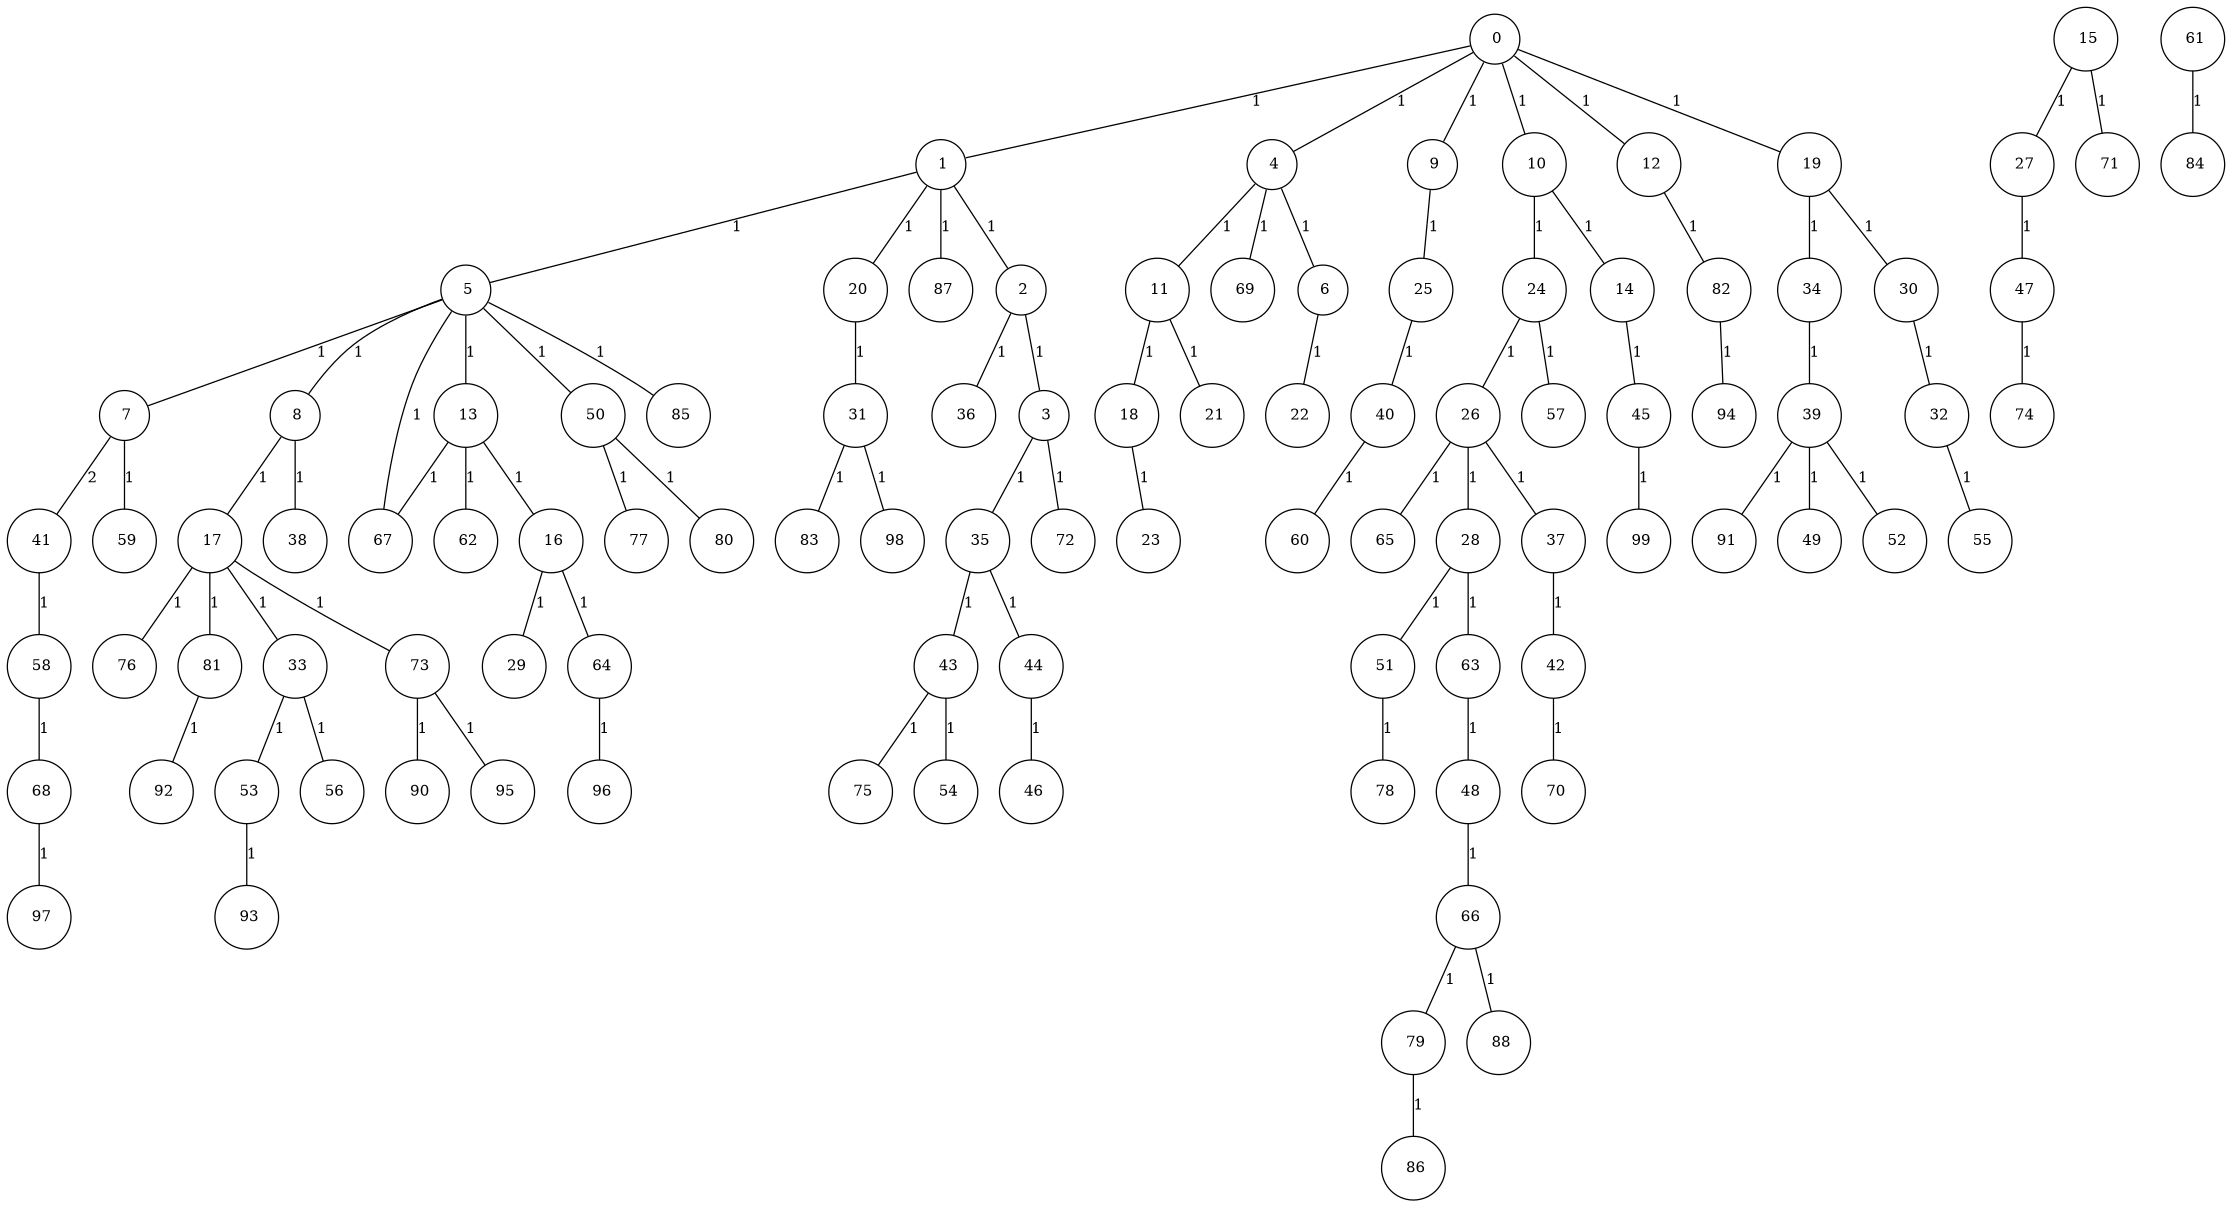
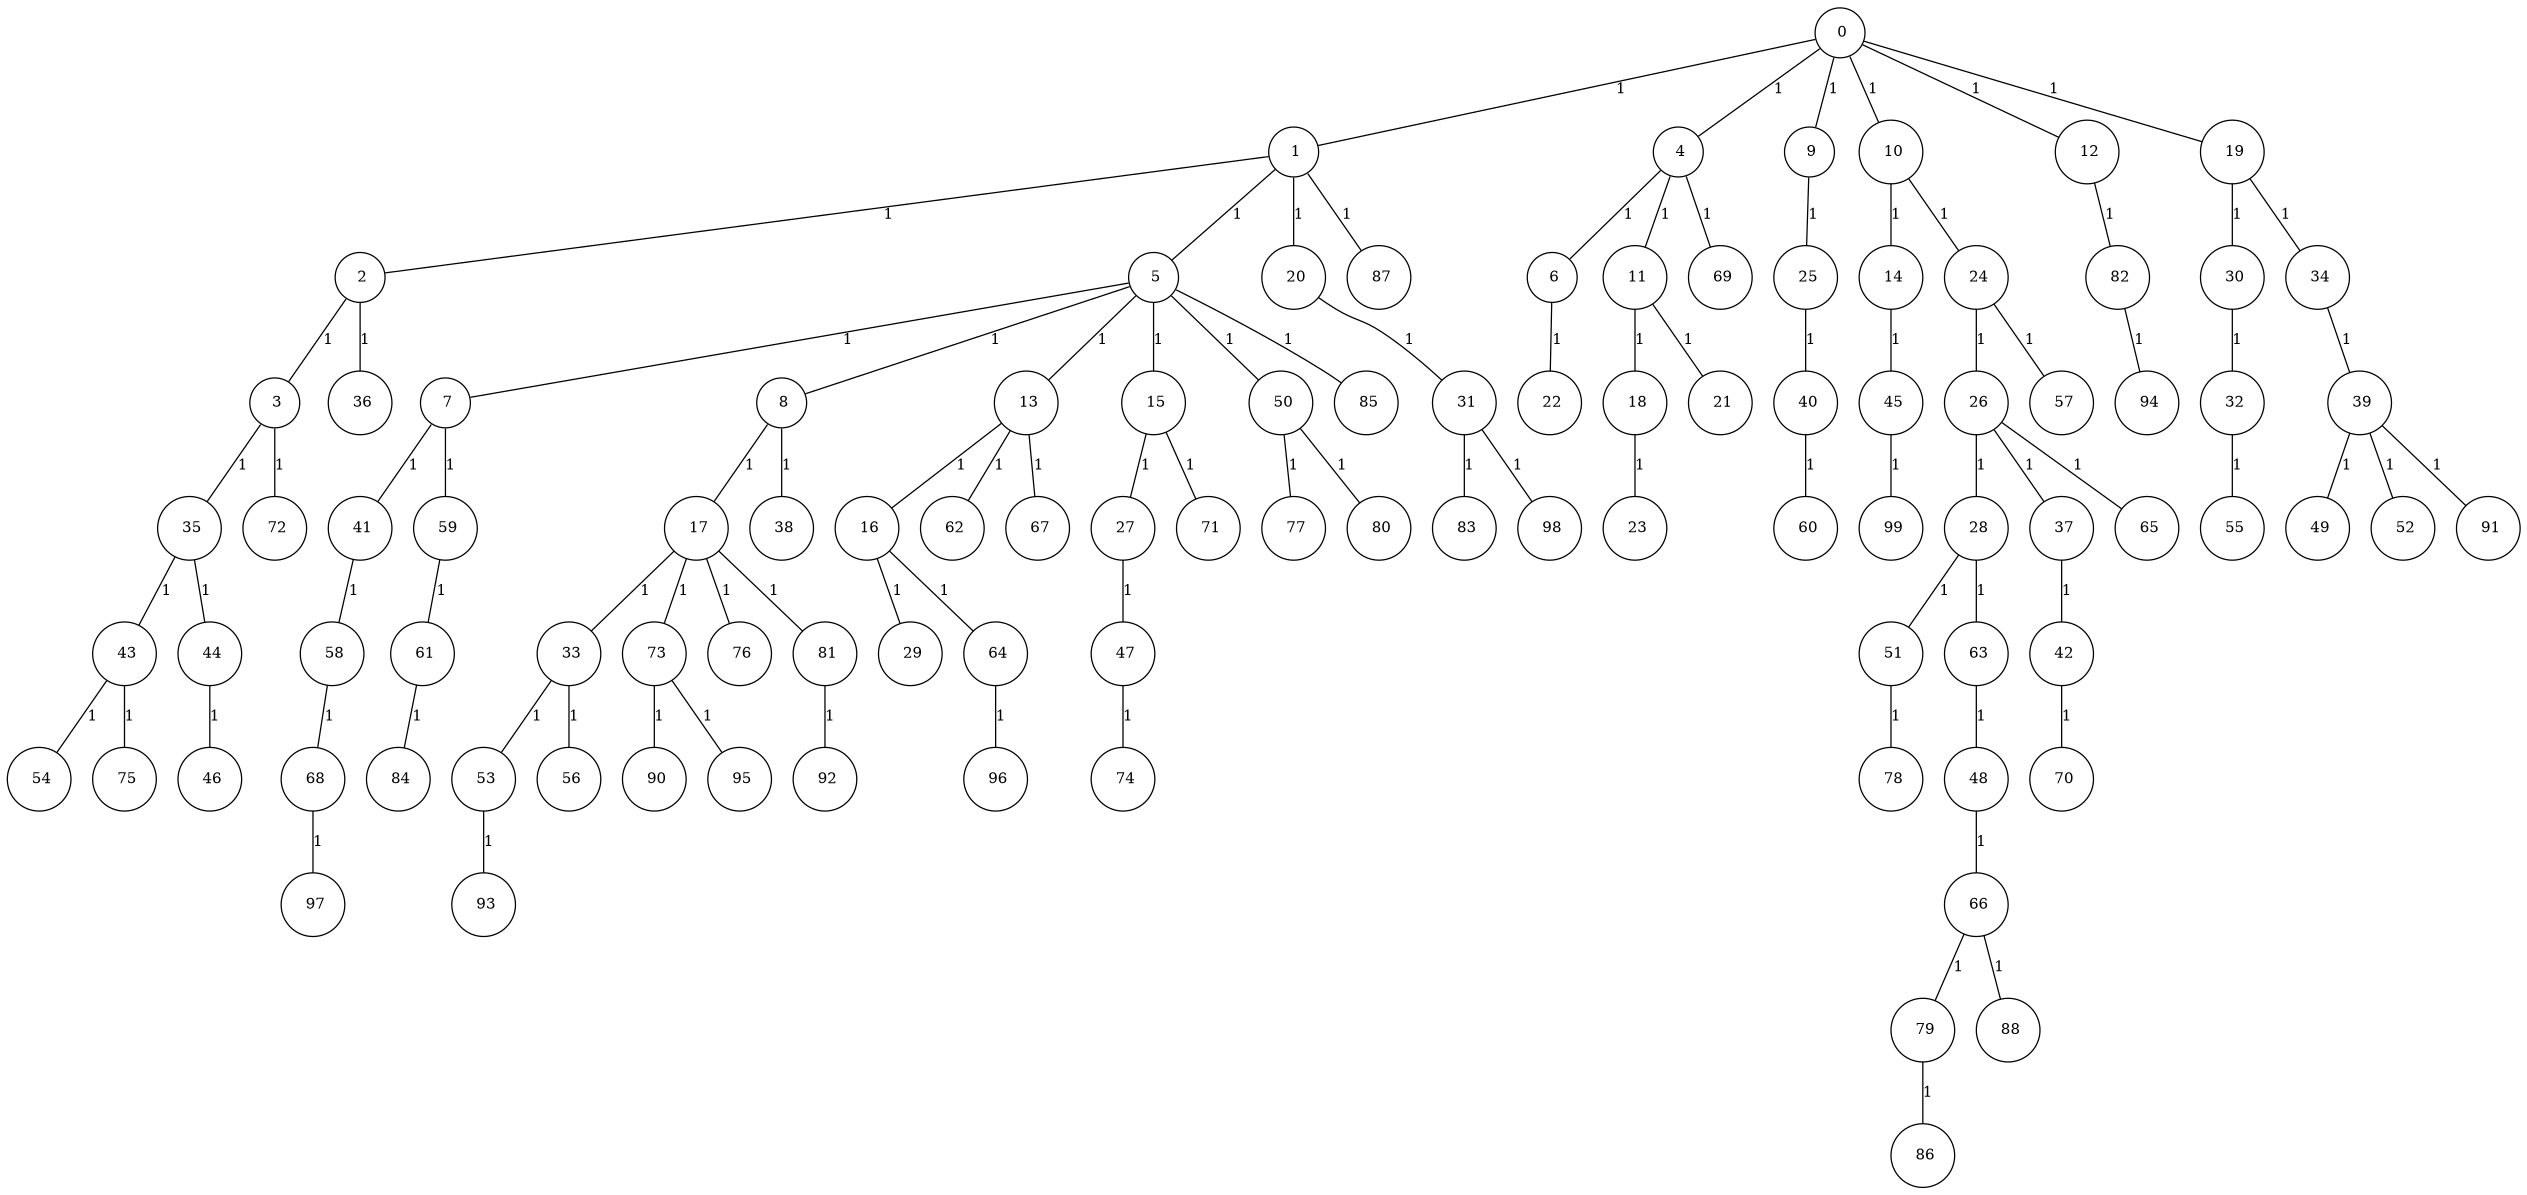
(405, 406) -> (1154, 337)
(93, 478) -> (414, 466)
none -> (434, 591)
